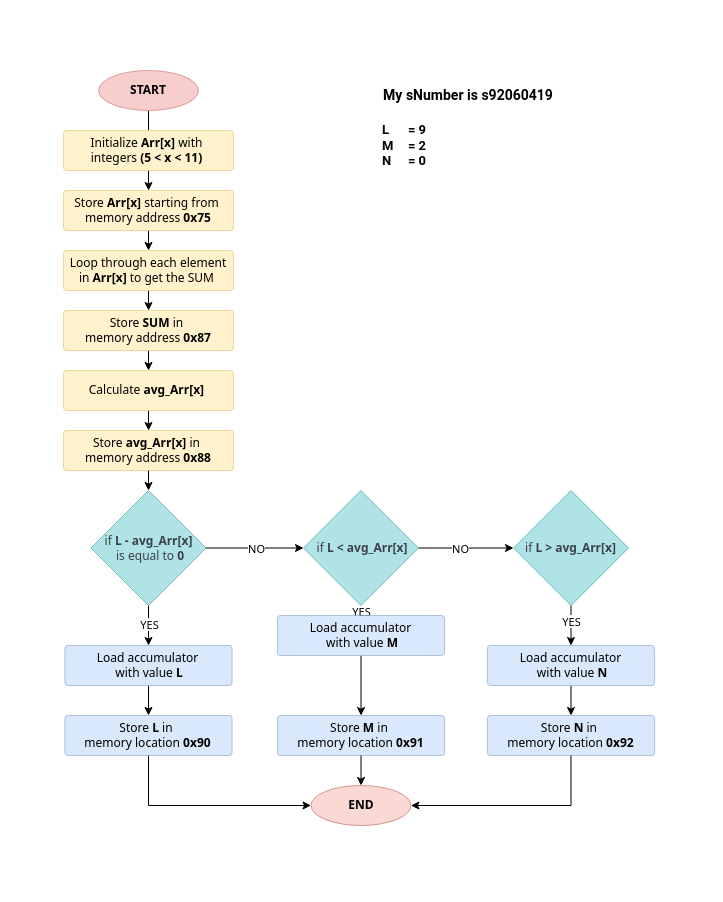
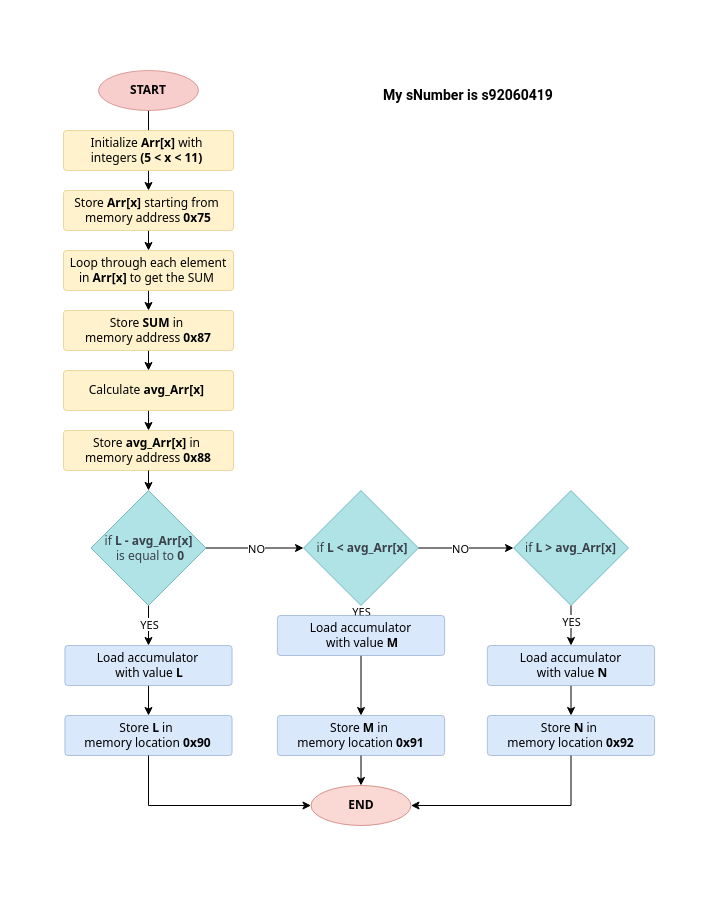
(452, 146) -> none
